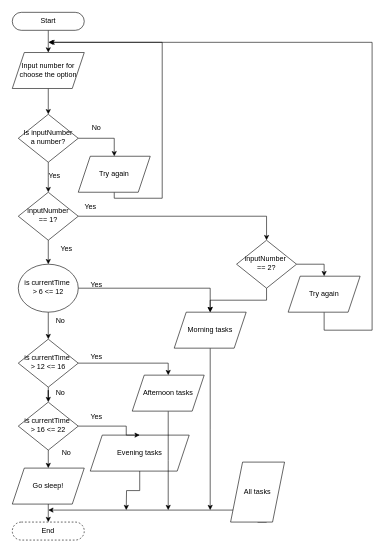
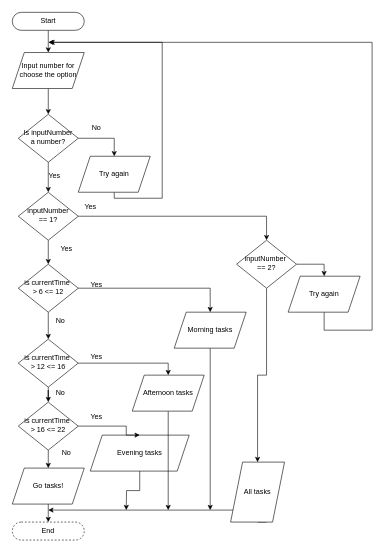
(48, 288) -> (48, 288)
(241, 300) -> (259, 375)
(48, 486) -> (48, 486)
